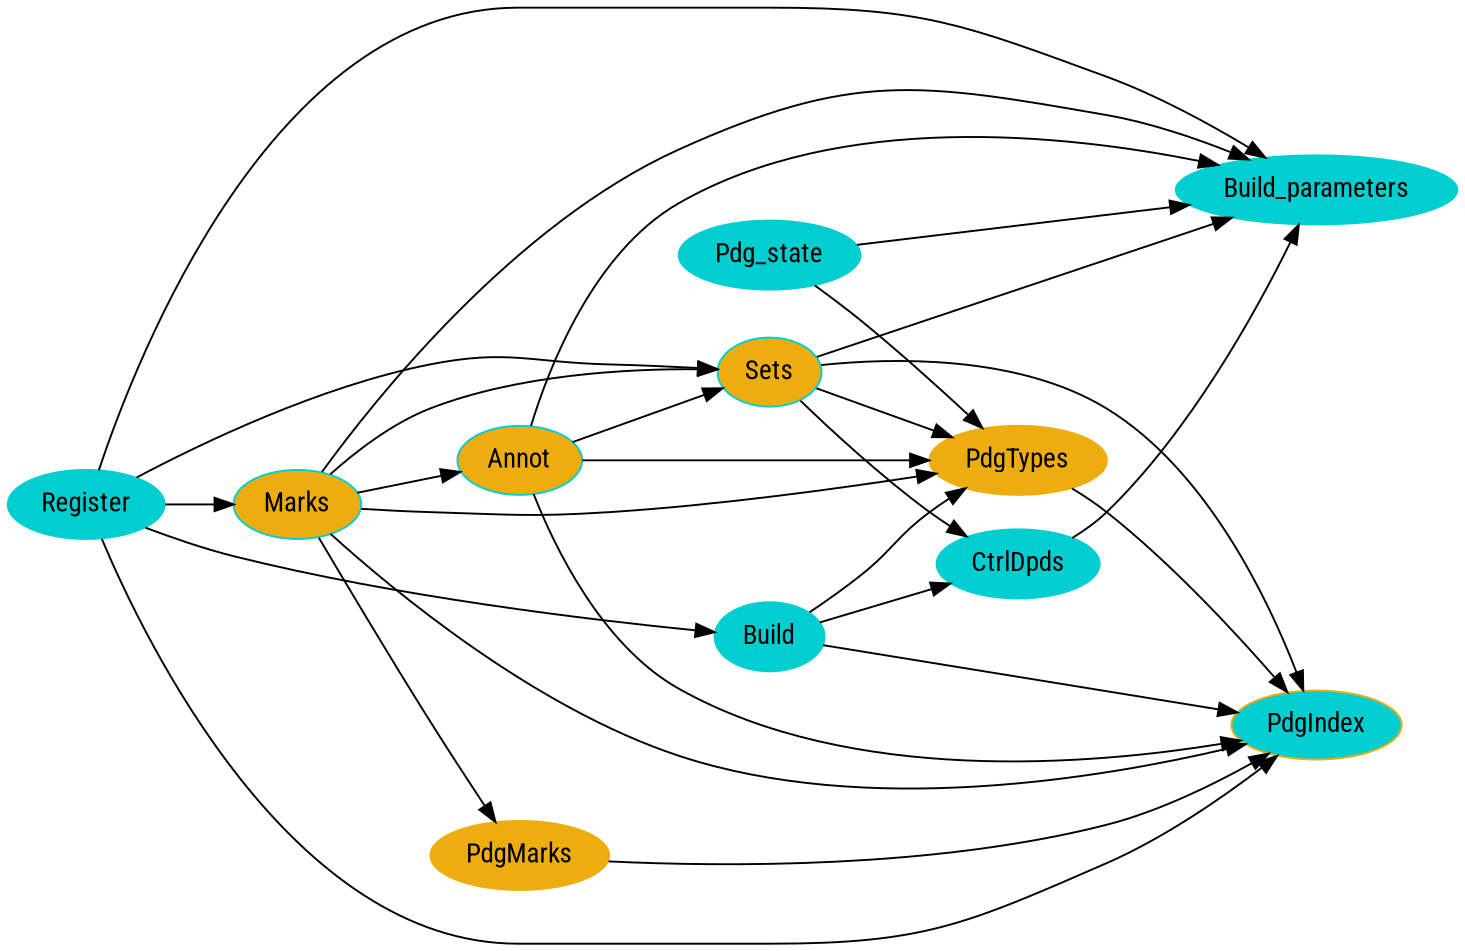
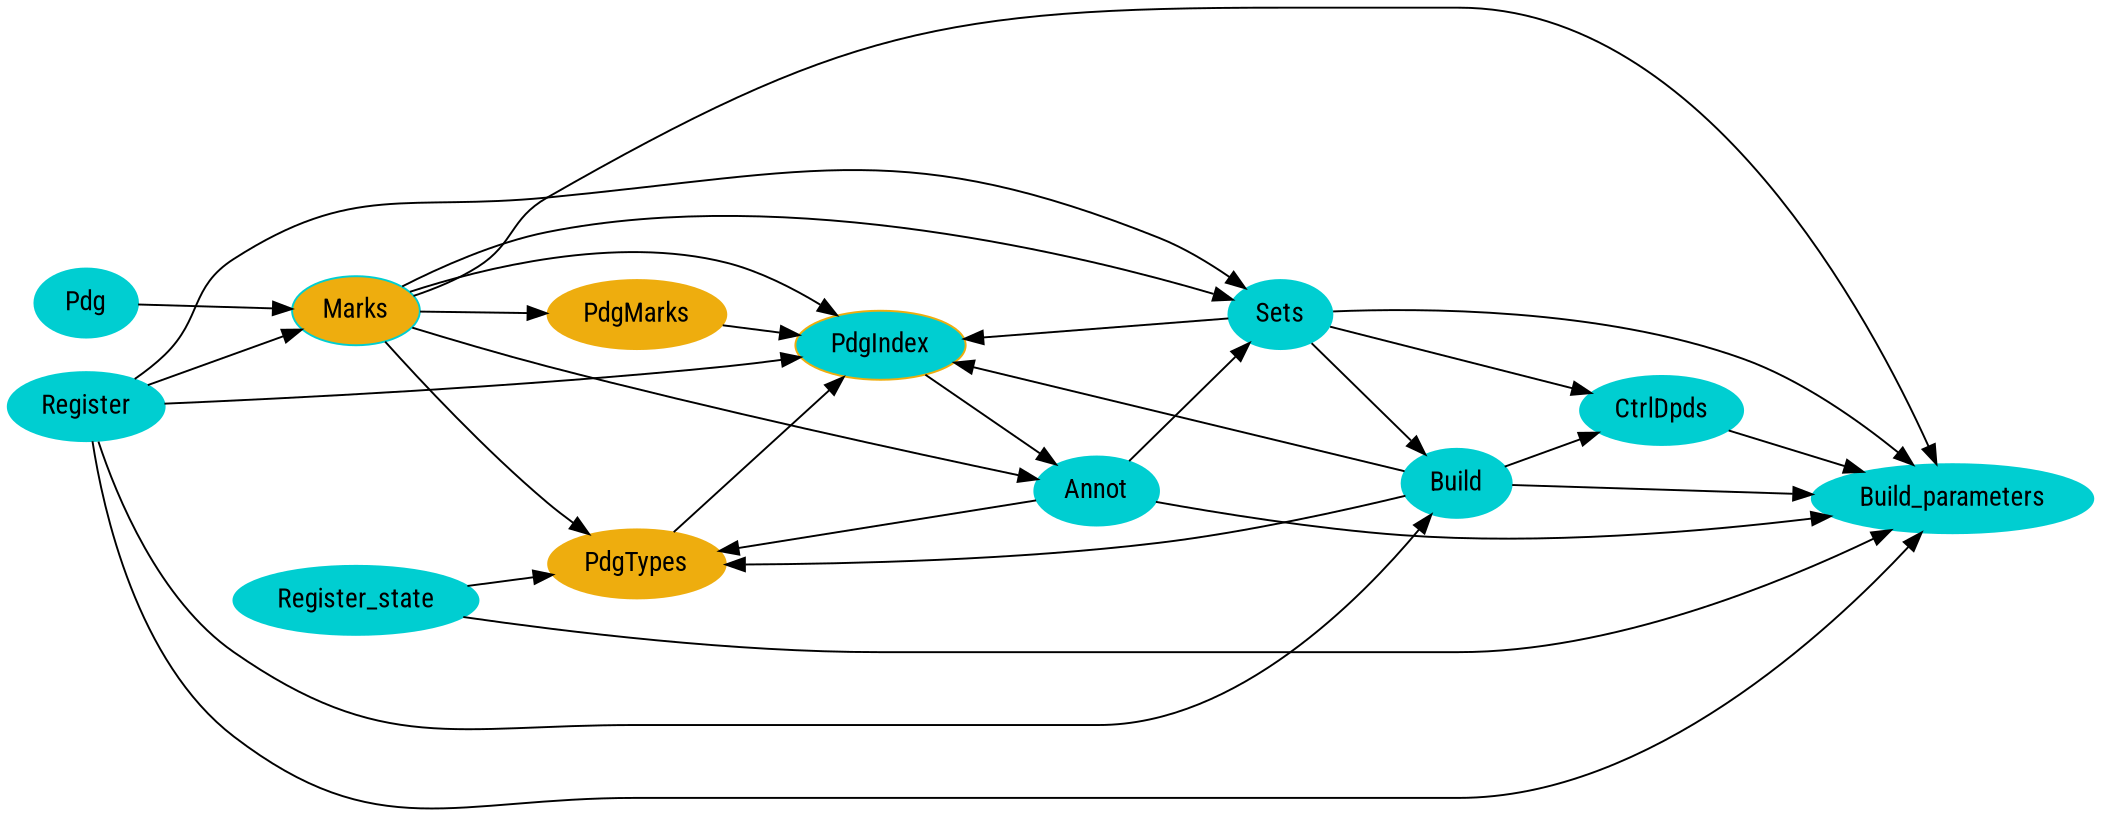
(770, 255) -> (356, 600)
none -> (86, 303)
(770, 372) -> (1280, 315)
(875, 410) -> (1361, 392)
(520, 460) -> (1097, 491)
none -> (1653, 489)
(823, 742) -> (983, 414)
